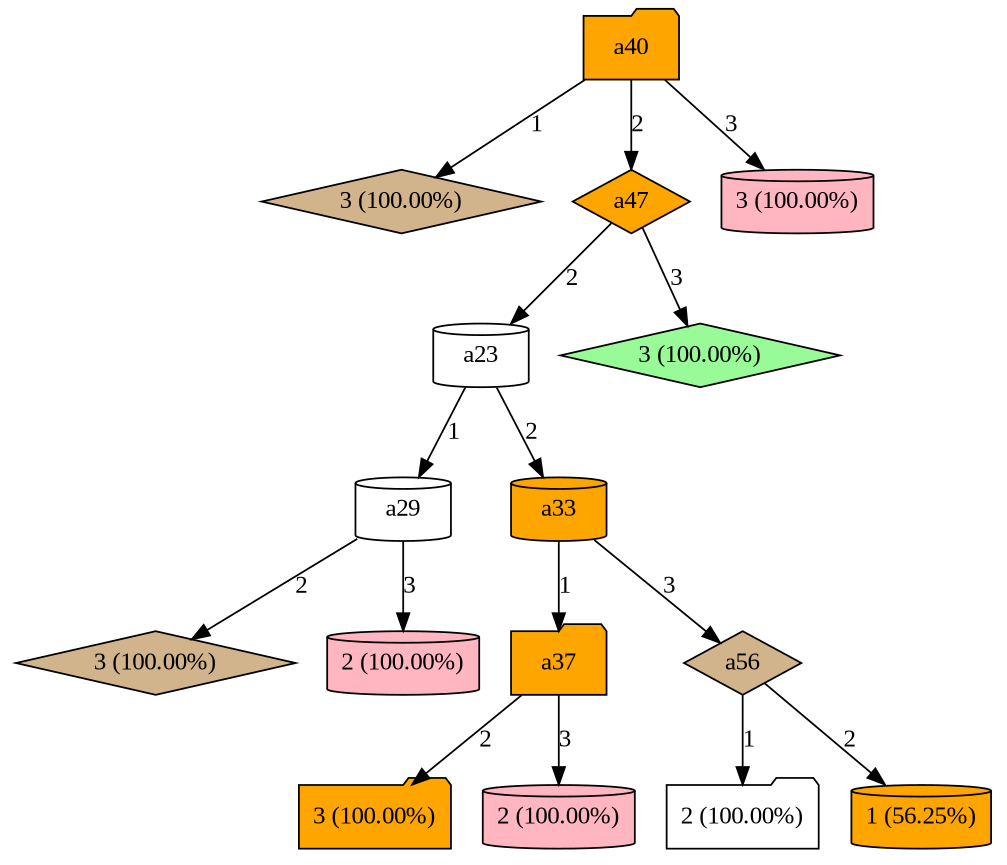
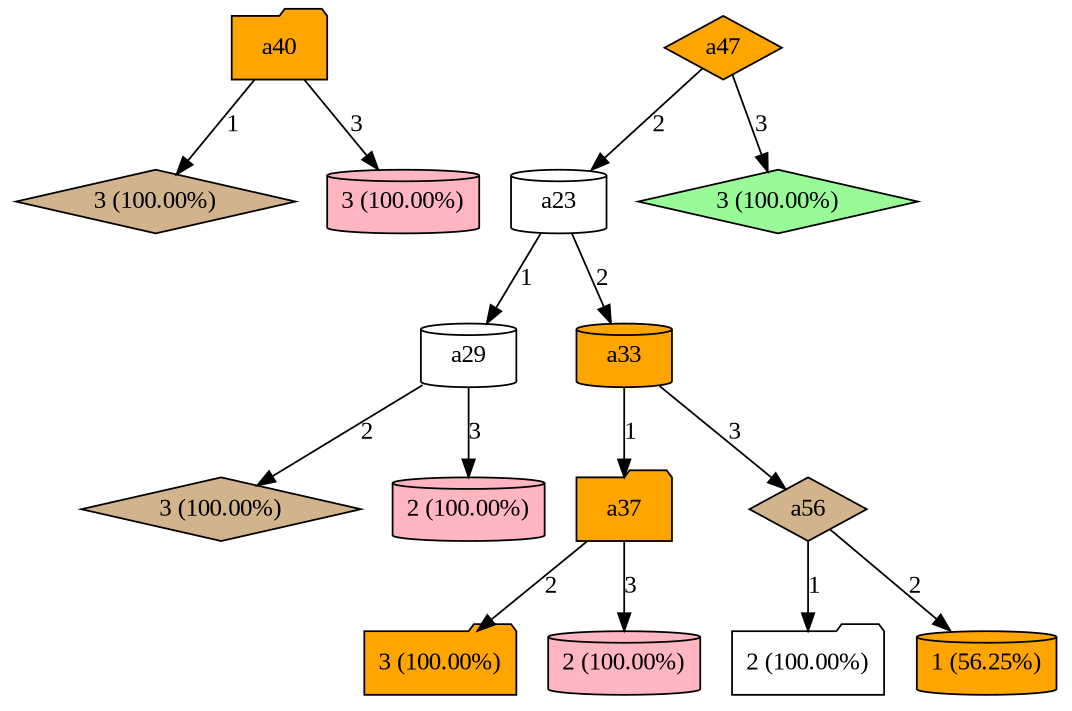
(631, 116) -> none
